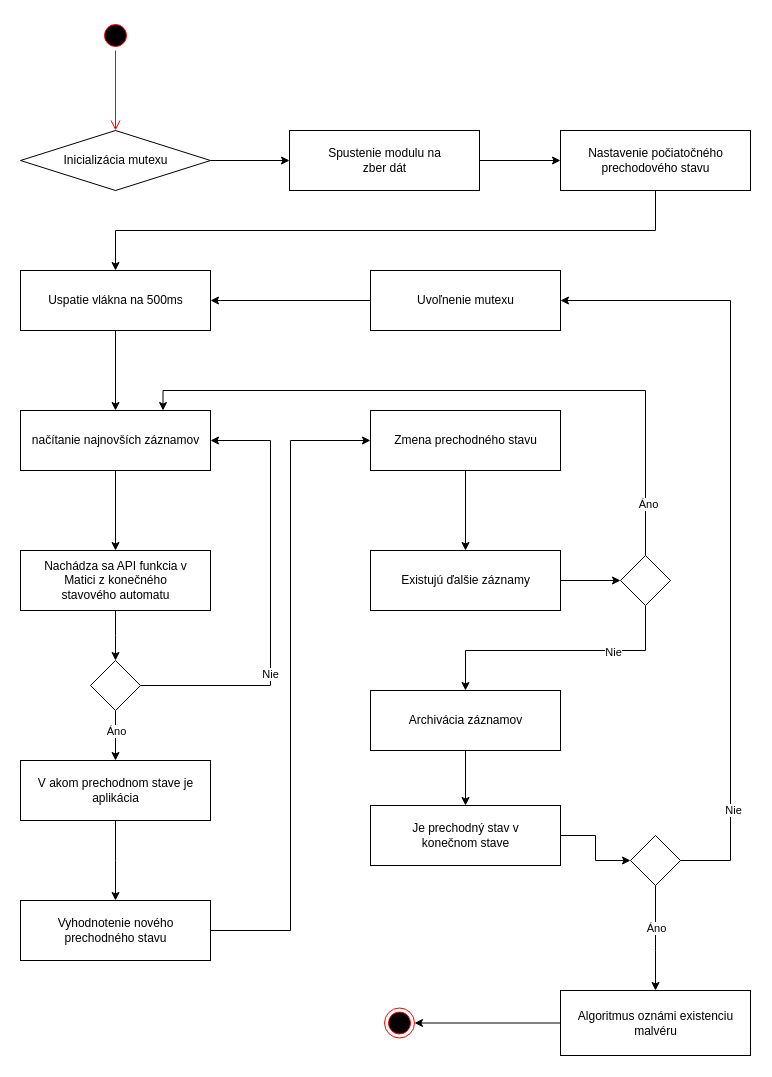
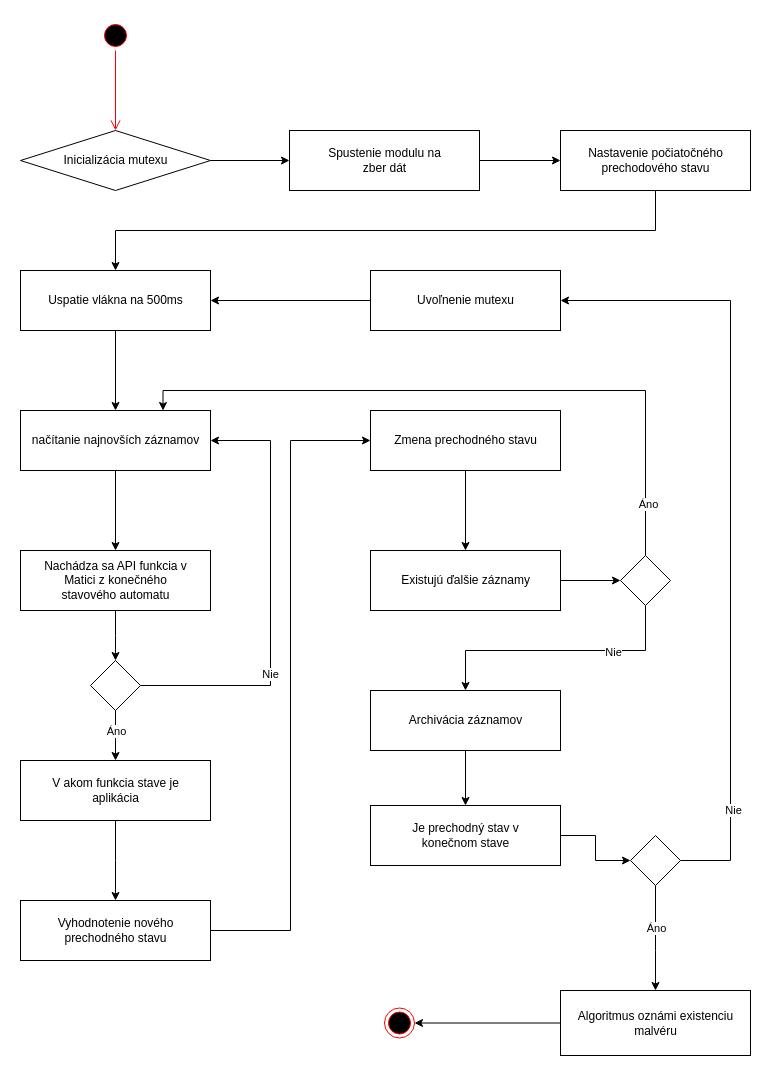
(116, 791) -> (116, 791)
